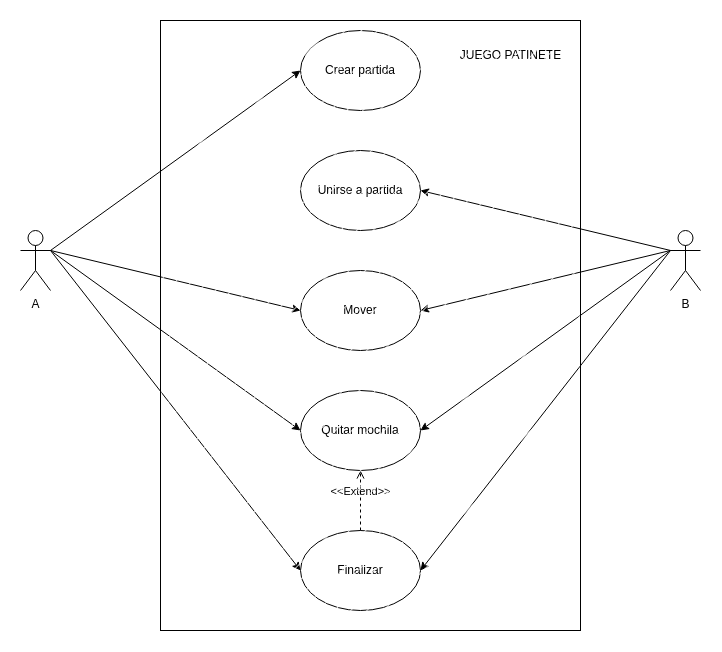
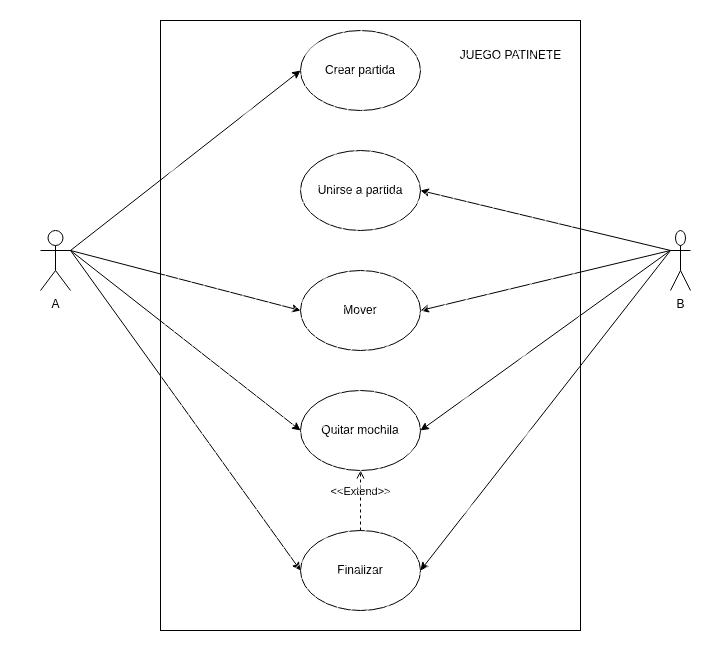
(36, 261) -> (56, 261)
(686, 261) -> (681, 261)
